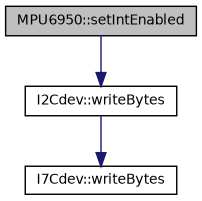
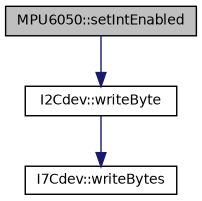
(101, 21) -> (101, 21)
(101, 101) -> (101, 101)
